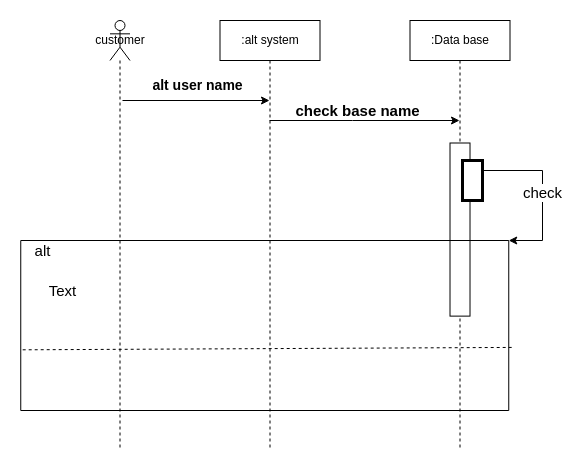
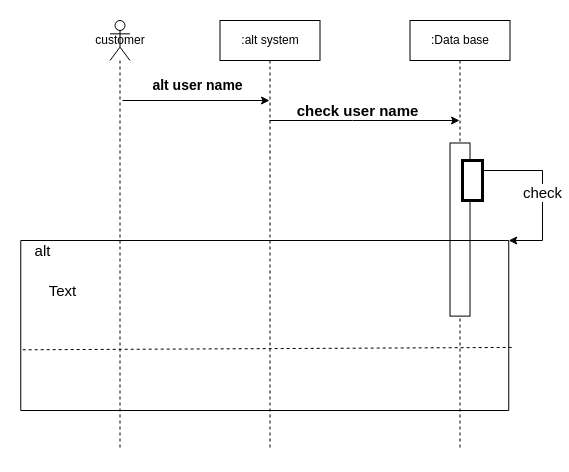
(358, 111) -> (358, 111)
